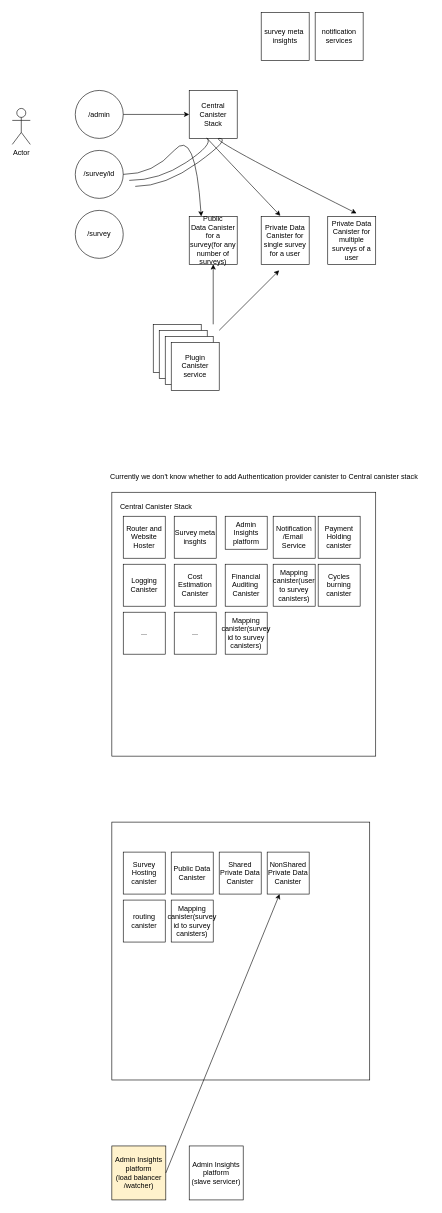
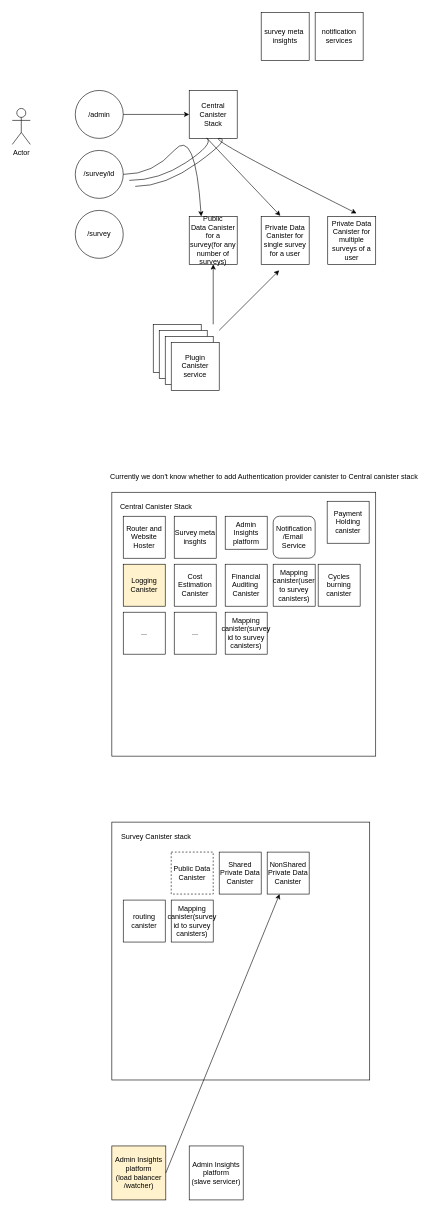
(294, 537) -> (294, 537)
(339, 537) -> (348, 522)
(144, 585) -> (144, 585)
none -> (156, 837)
(144, 873) -> none
(192, 873) -> (192, 873)
